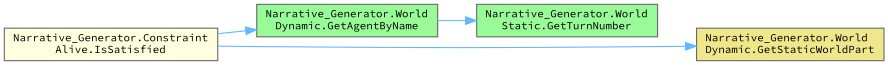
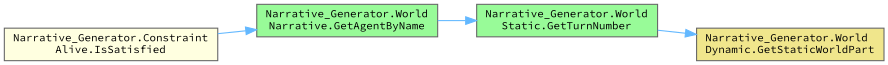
(347, 21) -> (347, 21)
(452, 48) -> (672, 32)
